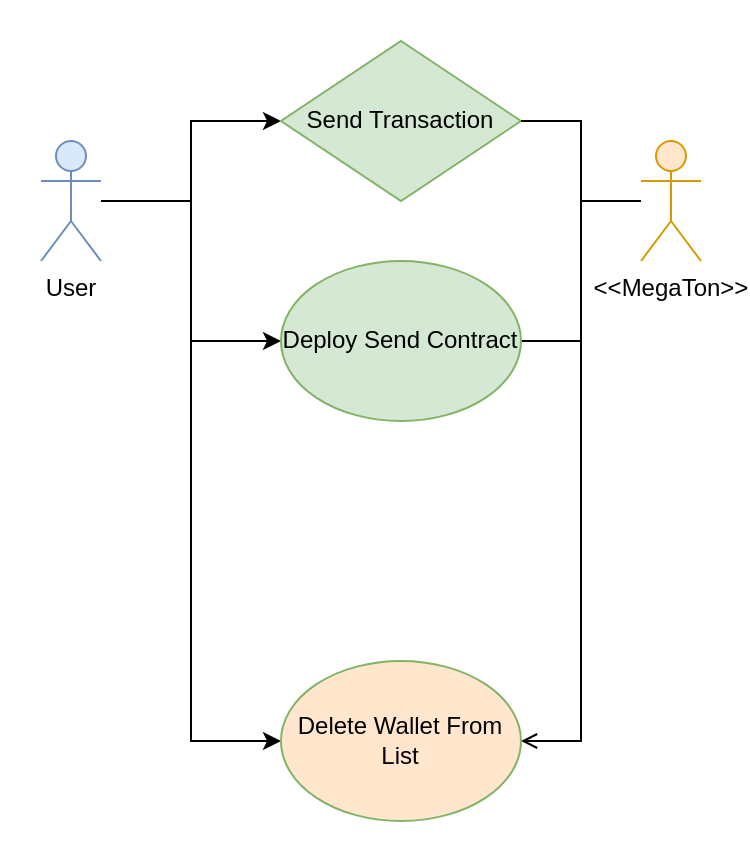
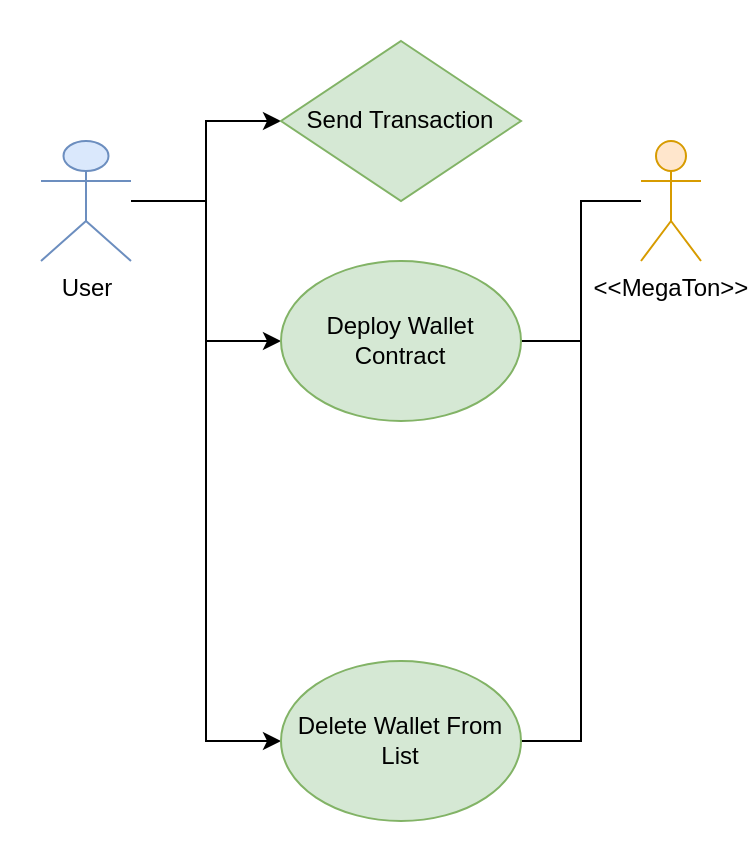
(581, 129) -> none
(71, 201) -> (86, 201)
(401, 341) -> (401, 341)
(401, 741) -> (401, 741)
(529, 741) -> (527, 741)
